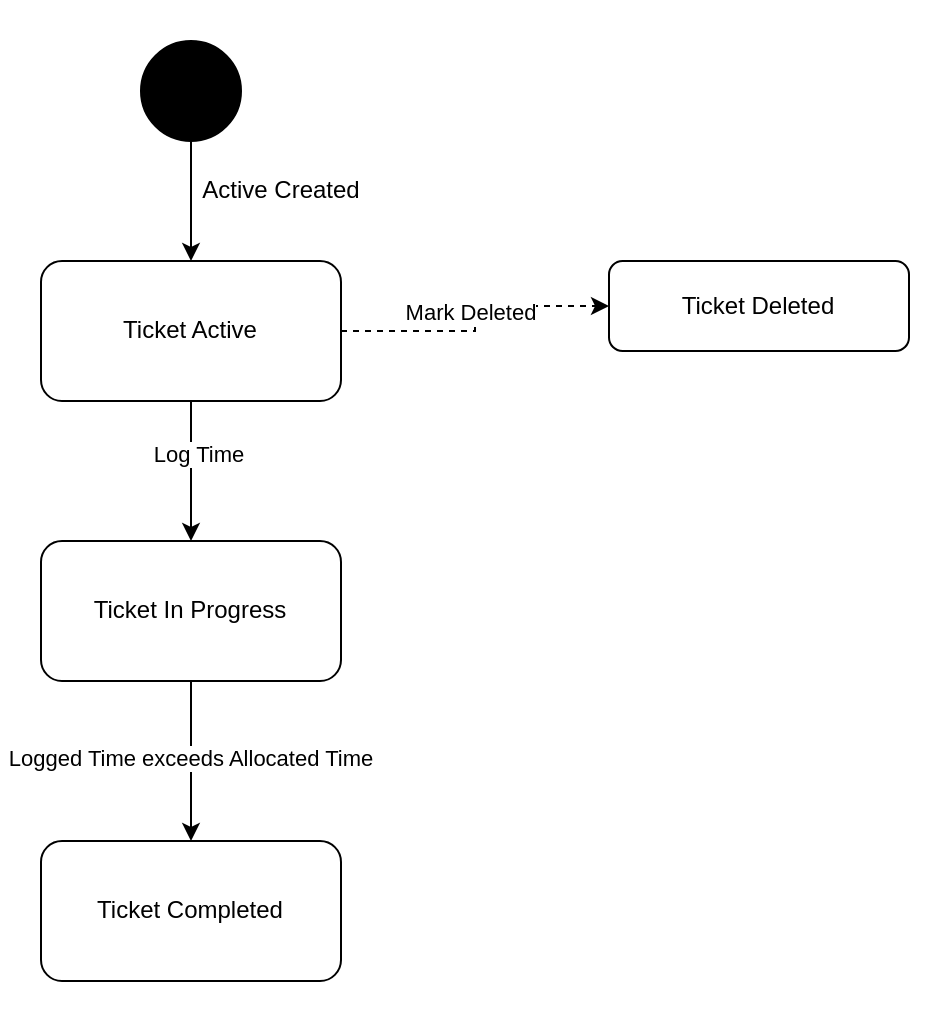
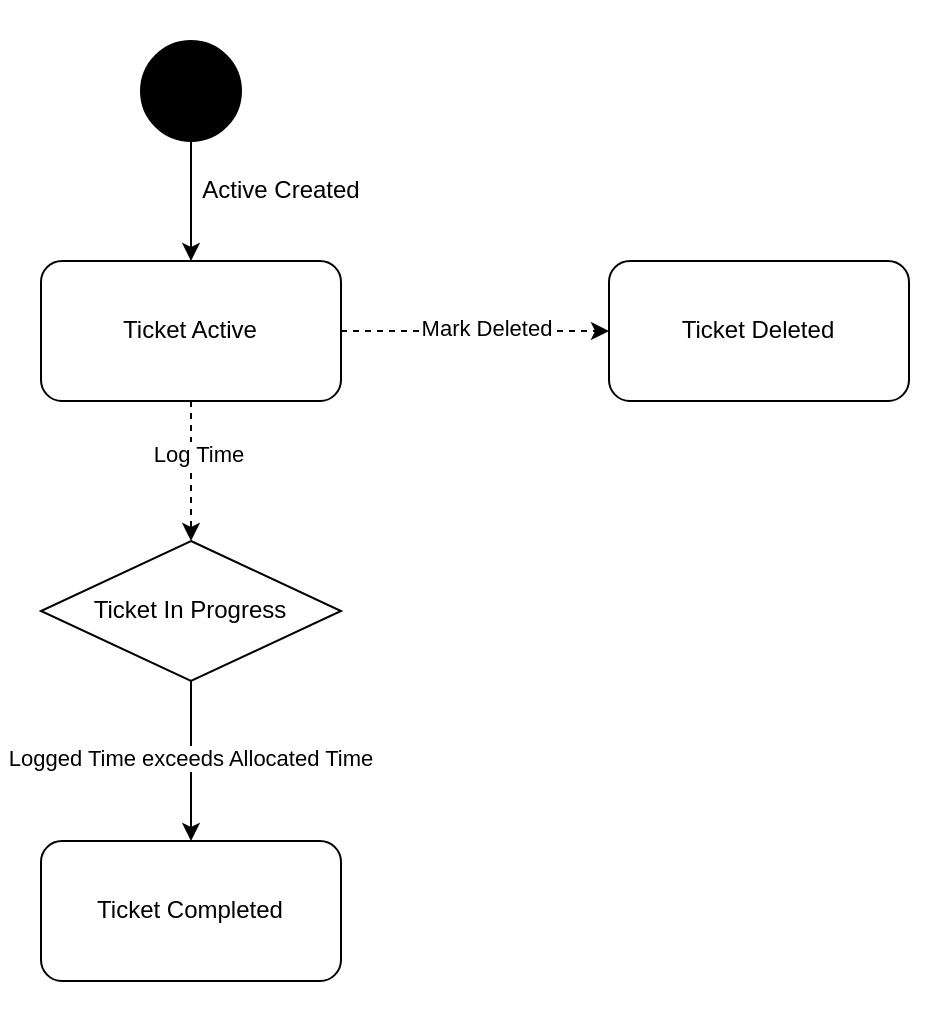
(759, 306) -> (759, 331)
(191, 494) -> (191, 494)
(191, 611) -> (191, 611)
